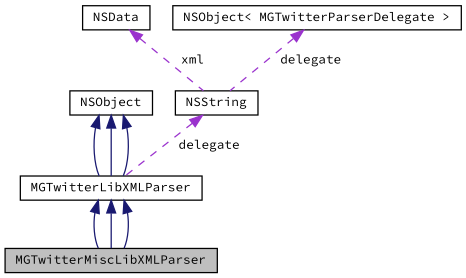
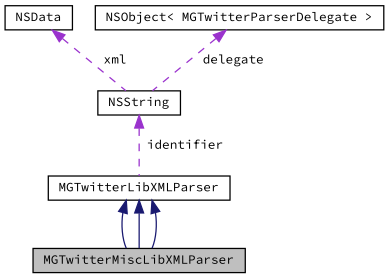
(111, 103) -> none
(206, 146) -> (182, 146)
